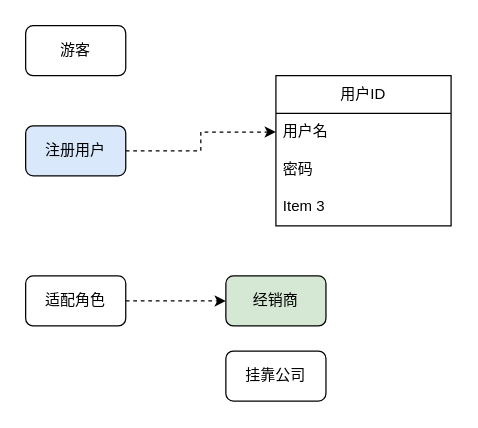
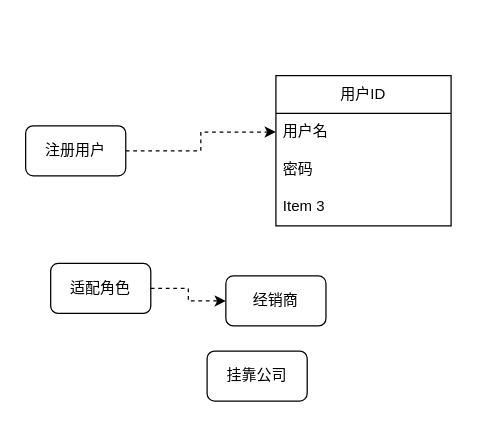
(76, 51) -> none
(76, 151) -> (76, 151)
(76, 301) -> (101, 288)
(276, 301) -> (276, 301)
(276, 376) -> (257, 376)
